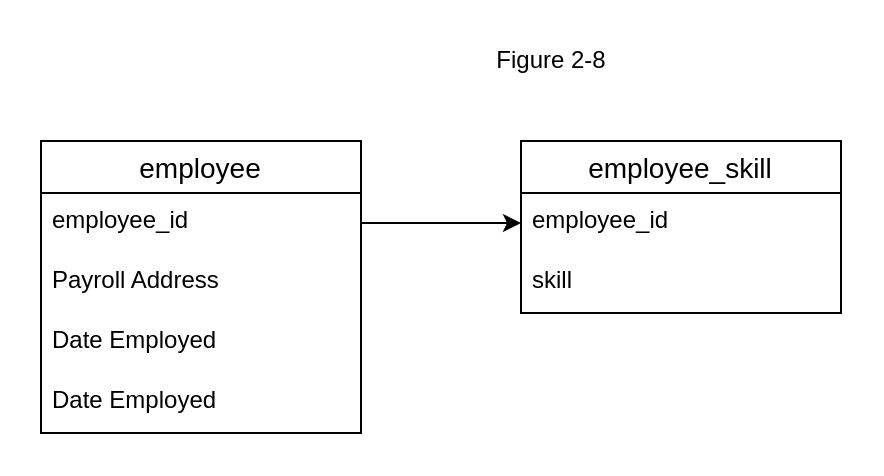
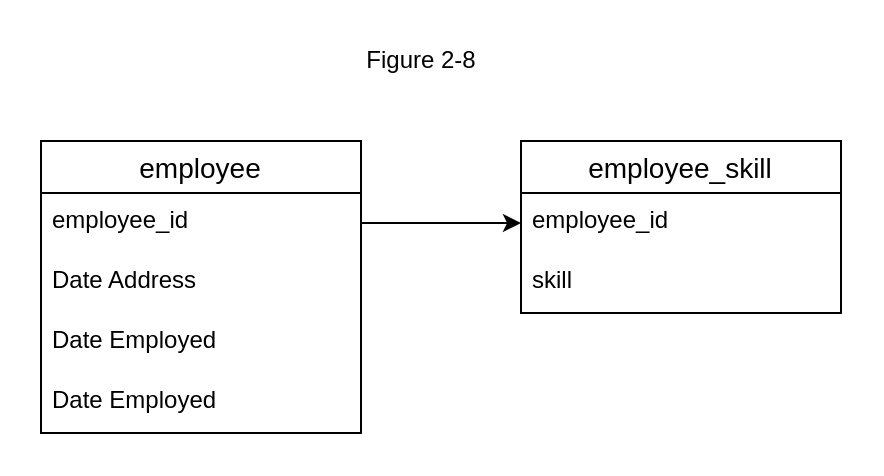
(551, 61) -> (421, 61)
(143, 280) -> (130, 280)
